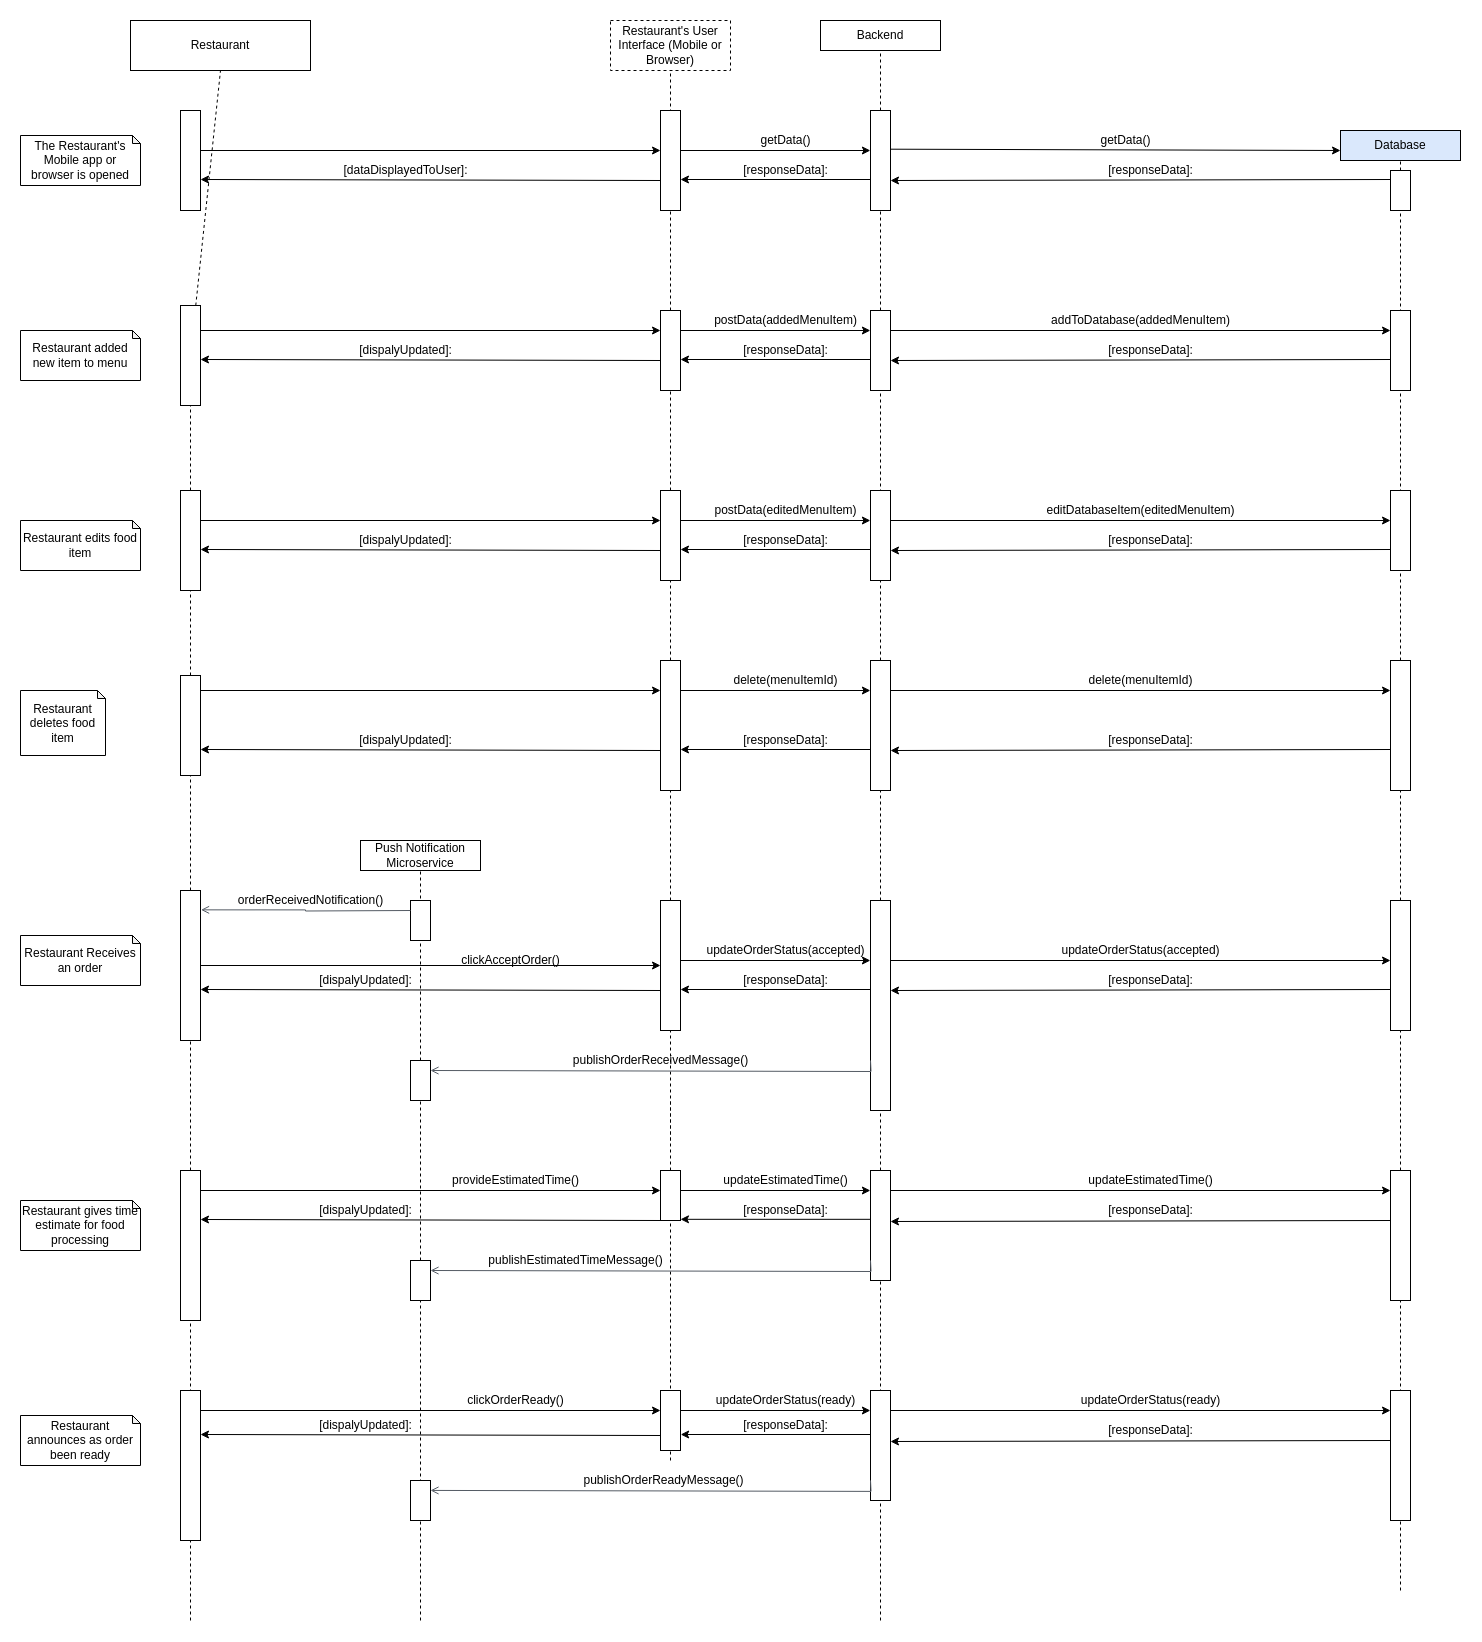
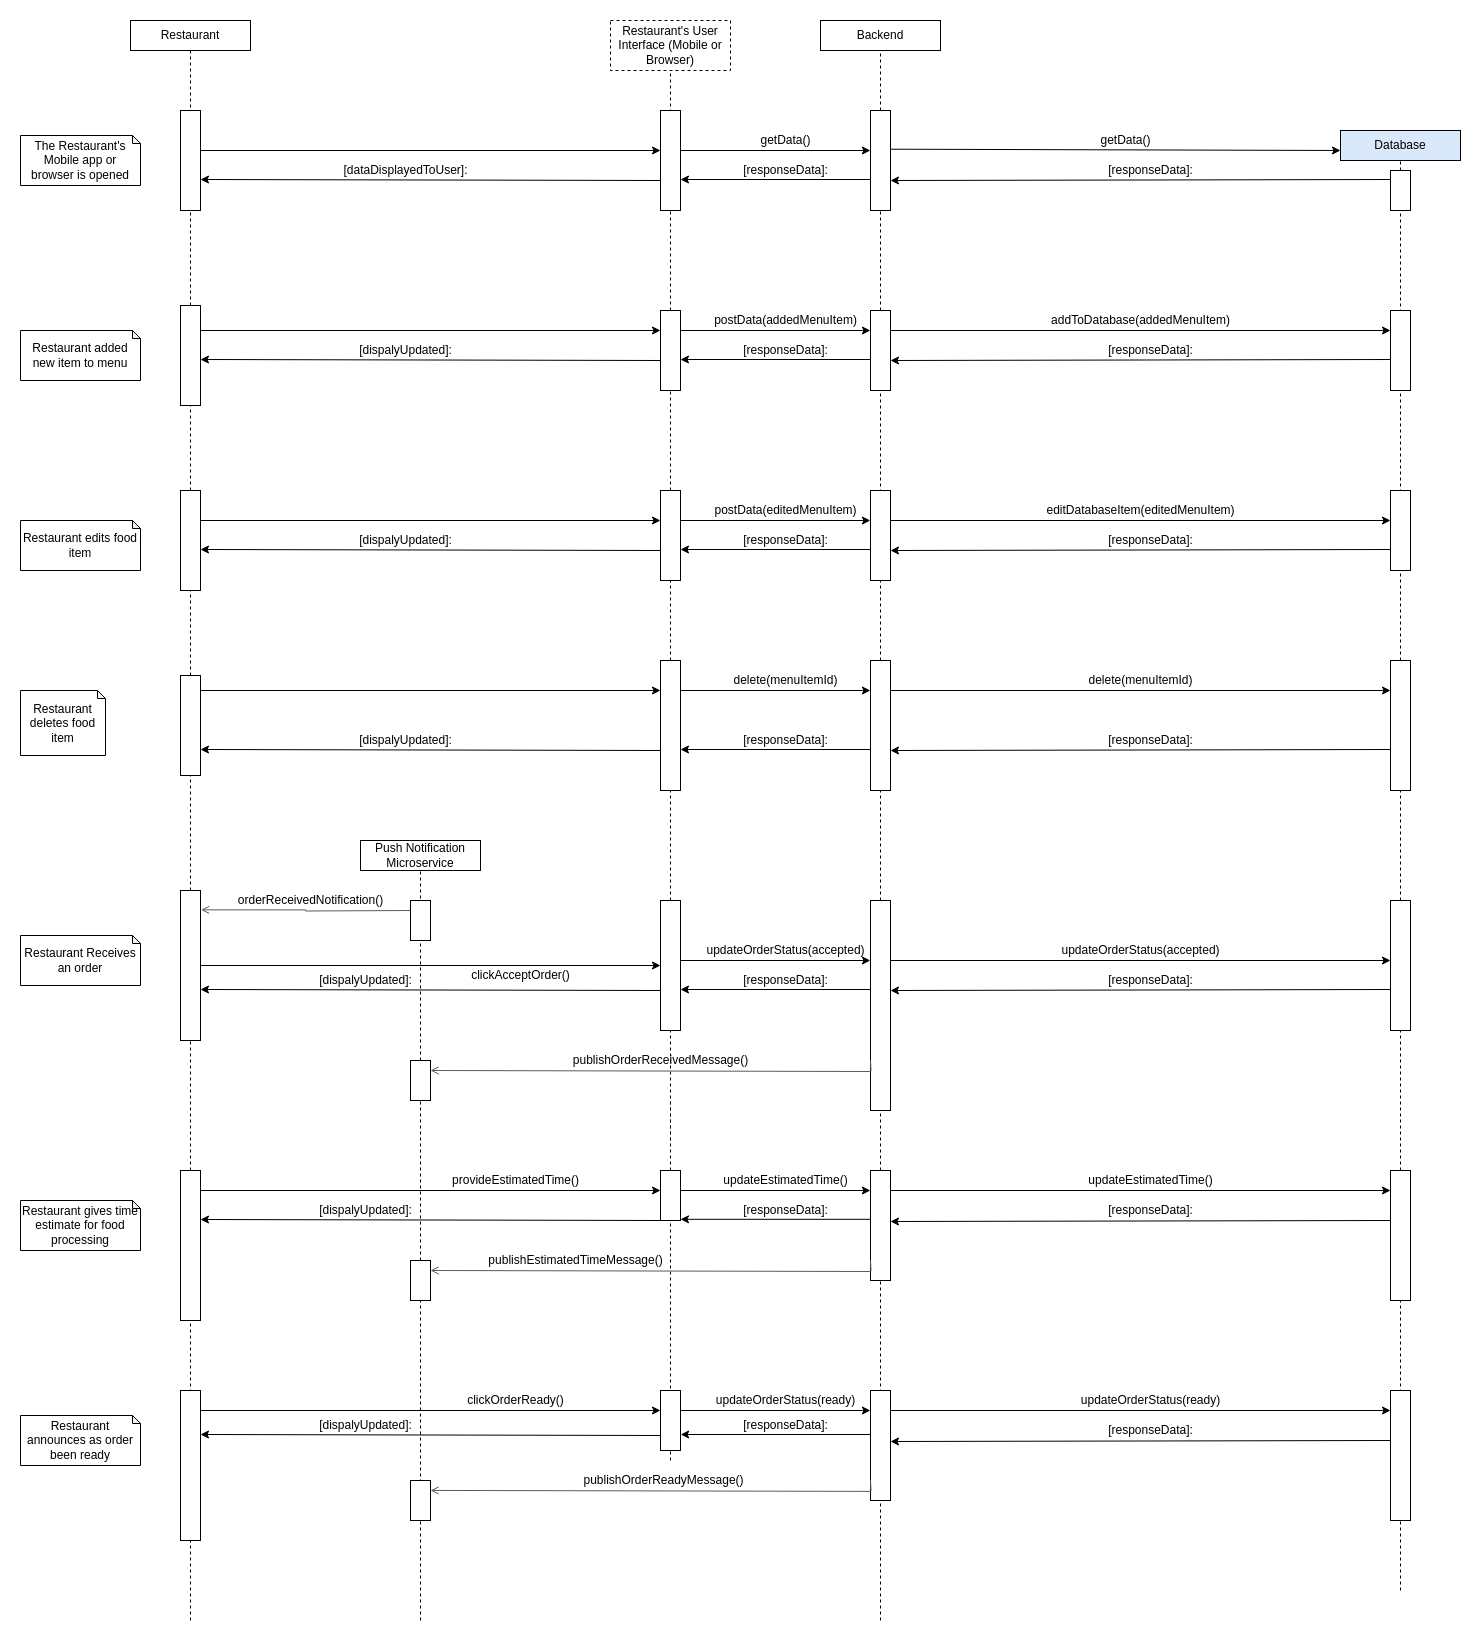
(221, 46) -> (191, 36)
(511, 961) -> (521, 976)
